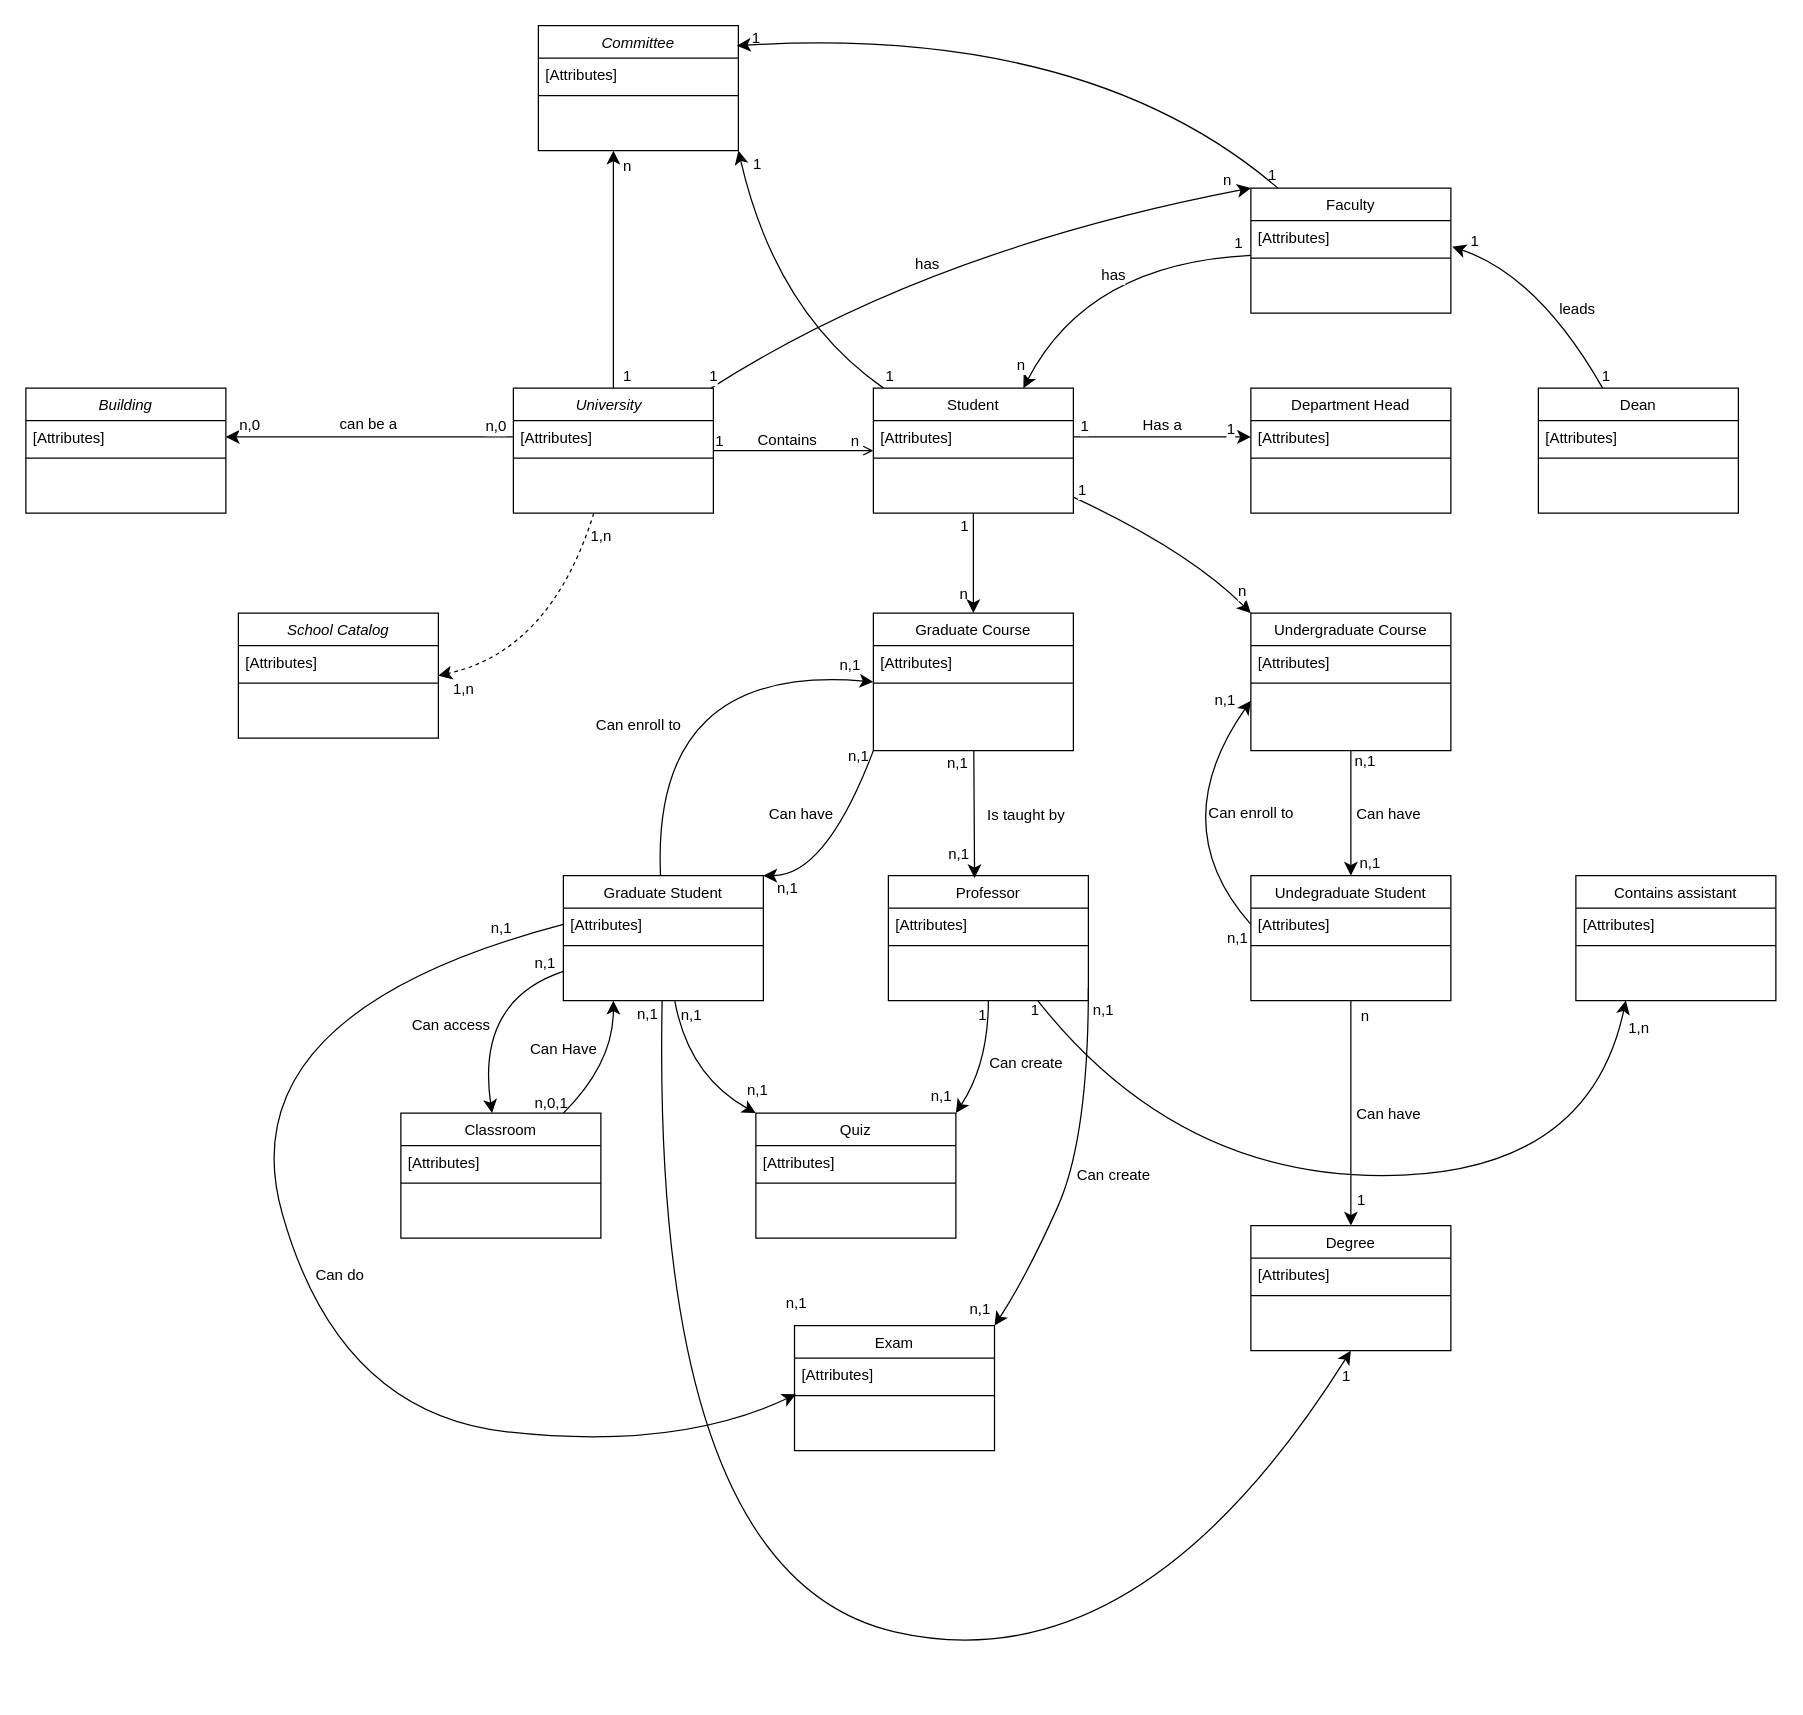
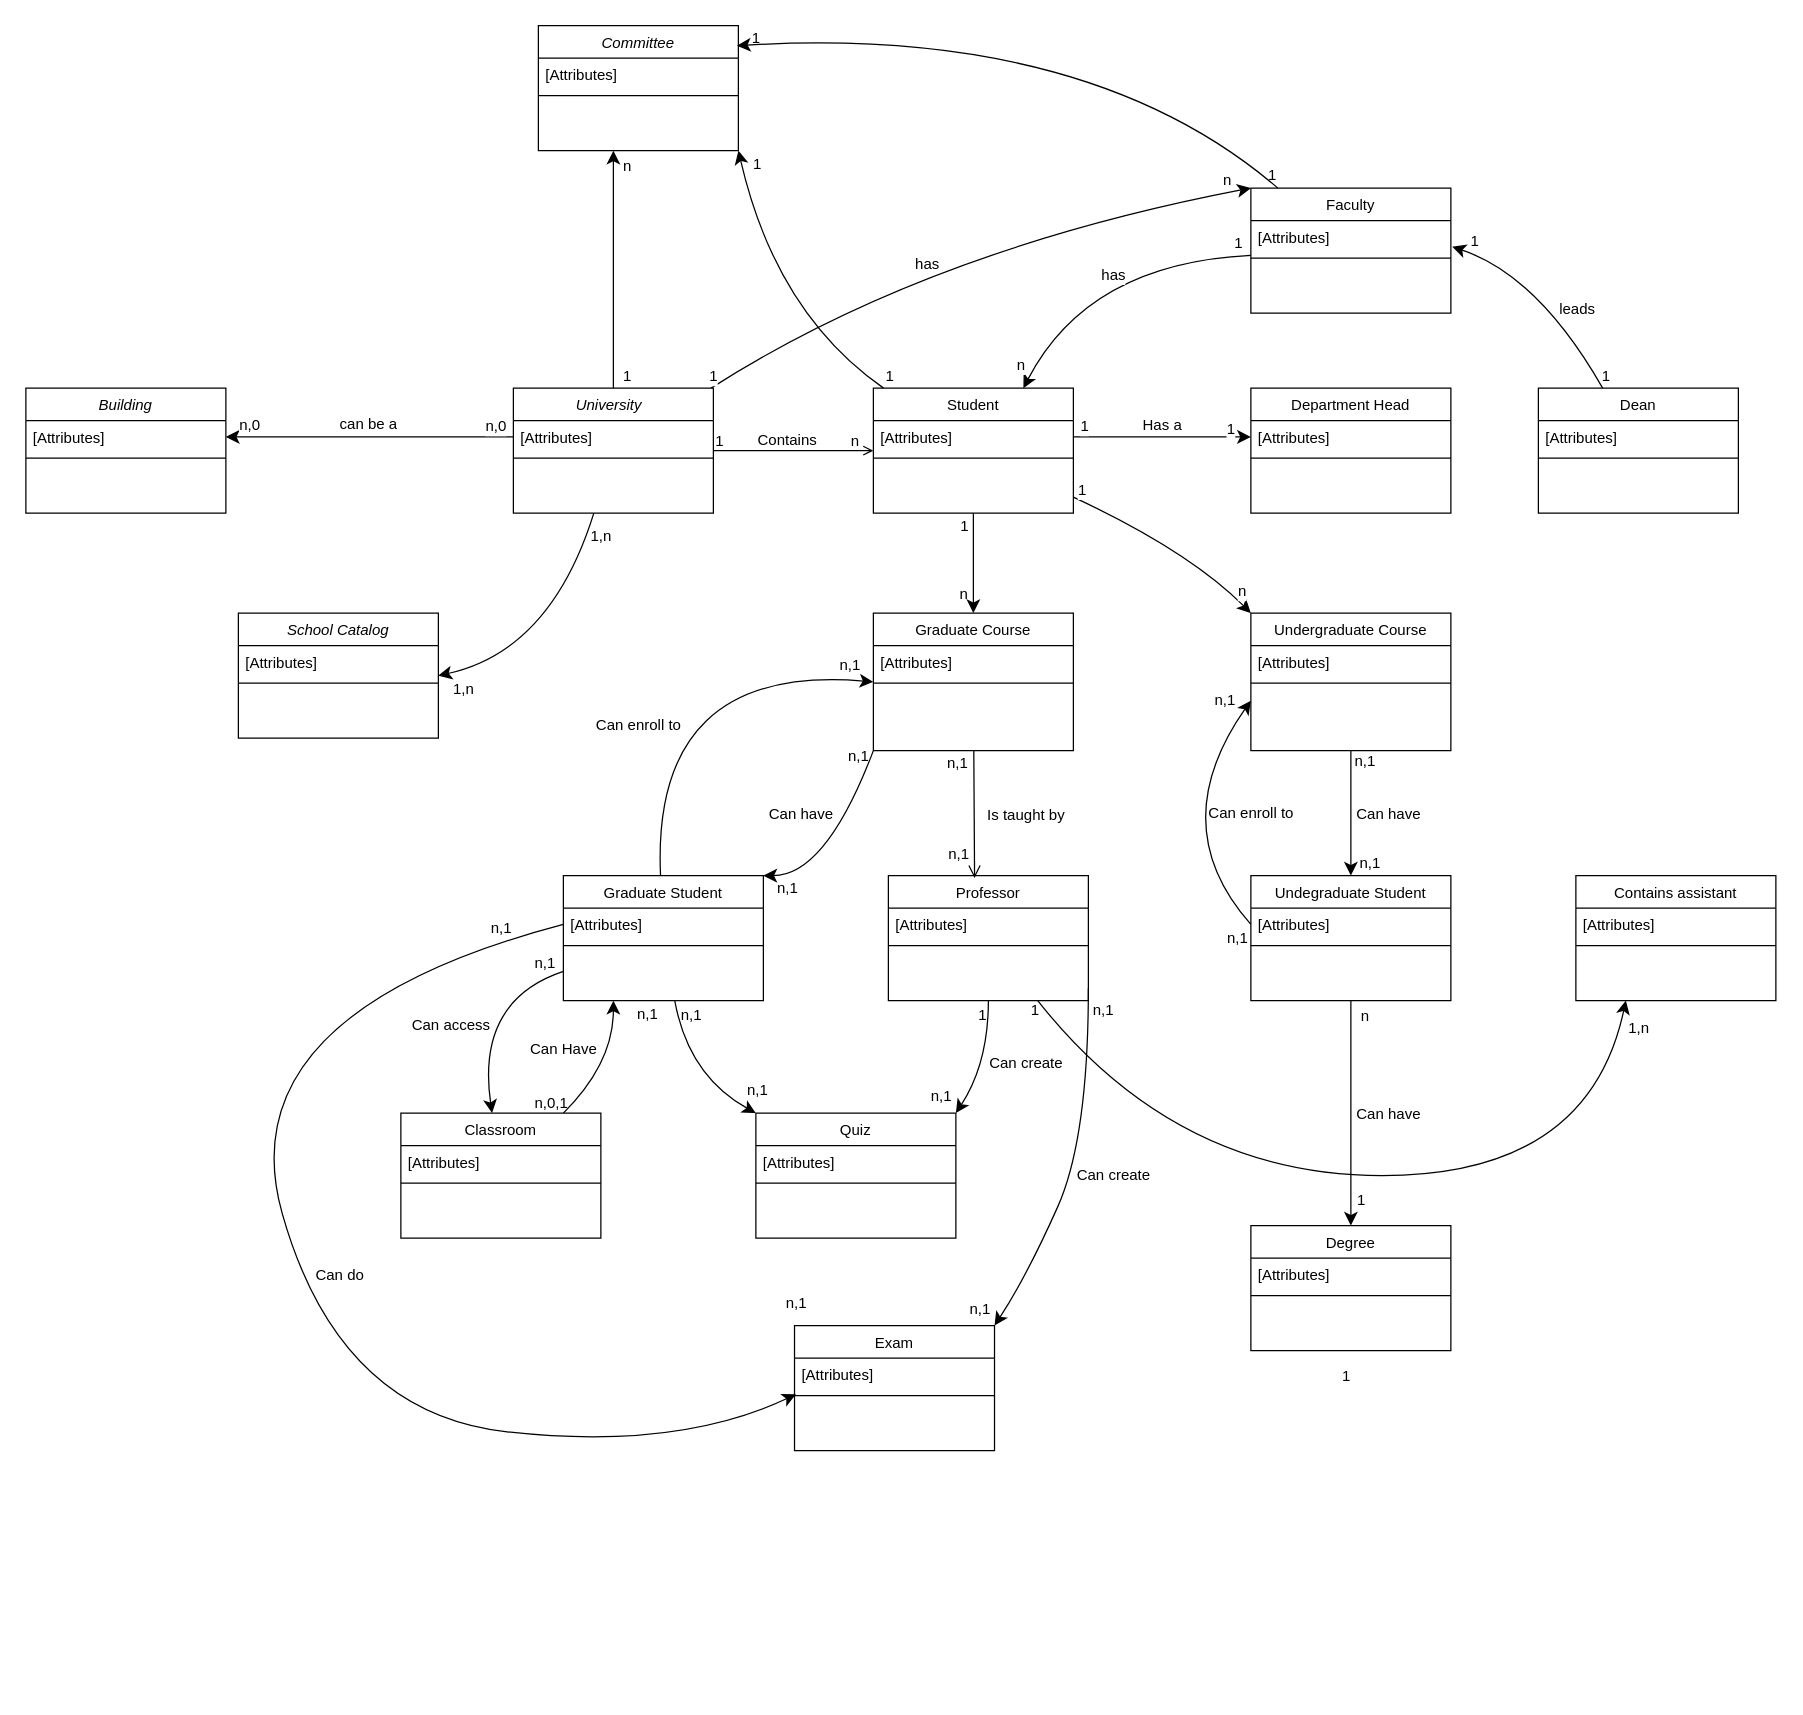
(542, 614) -> (542, 614)
(974, 866) -> (974, 869)
(824, 1600) -> none
